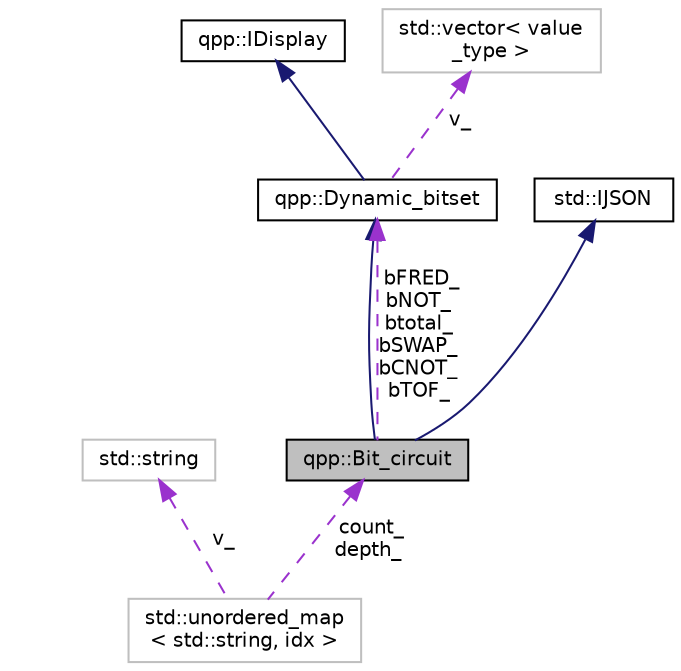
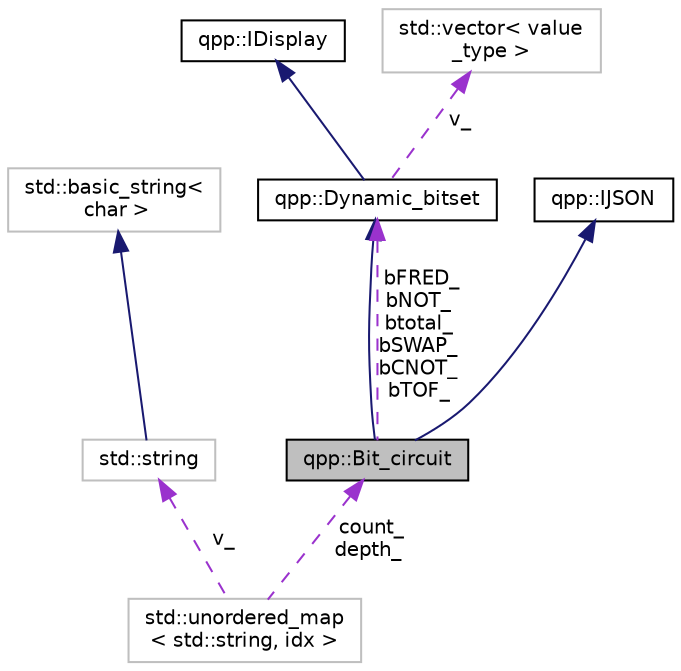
none -> (114, 200)
(604, 200) -> (604, 200)
